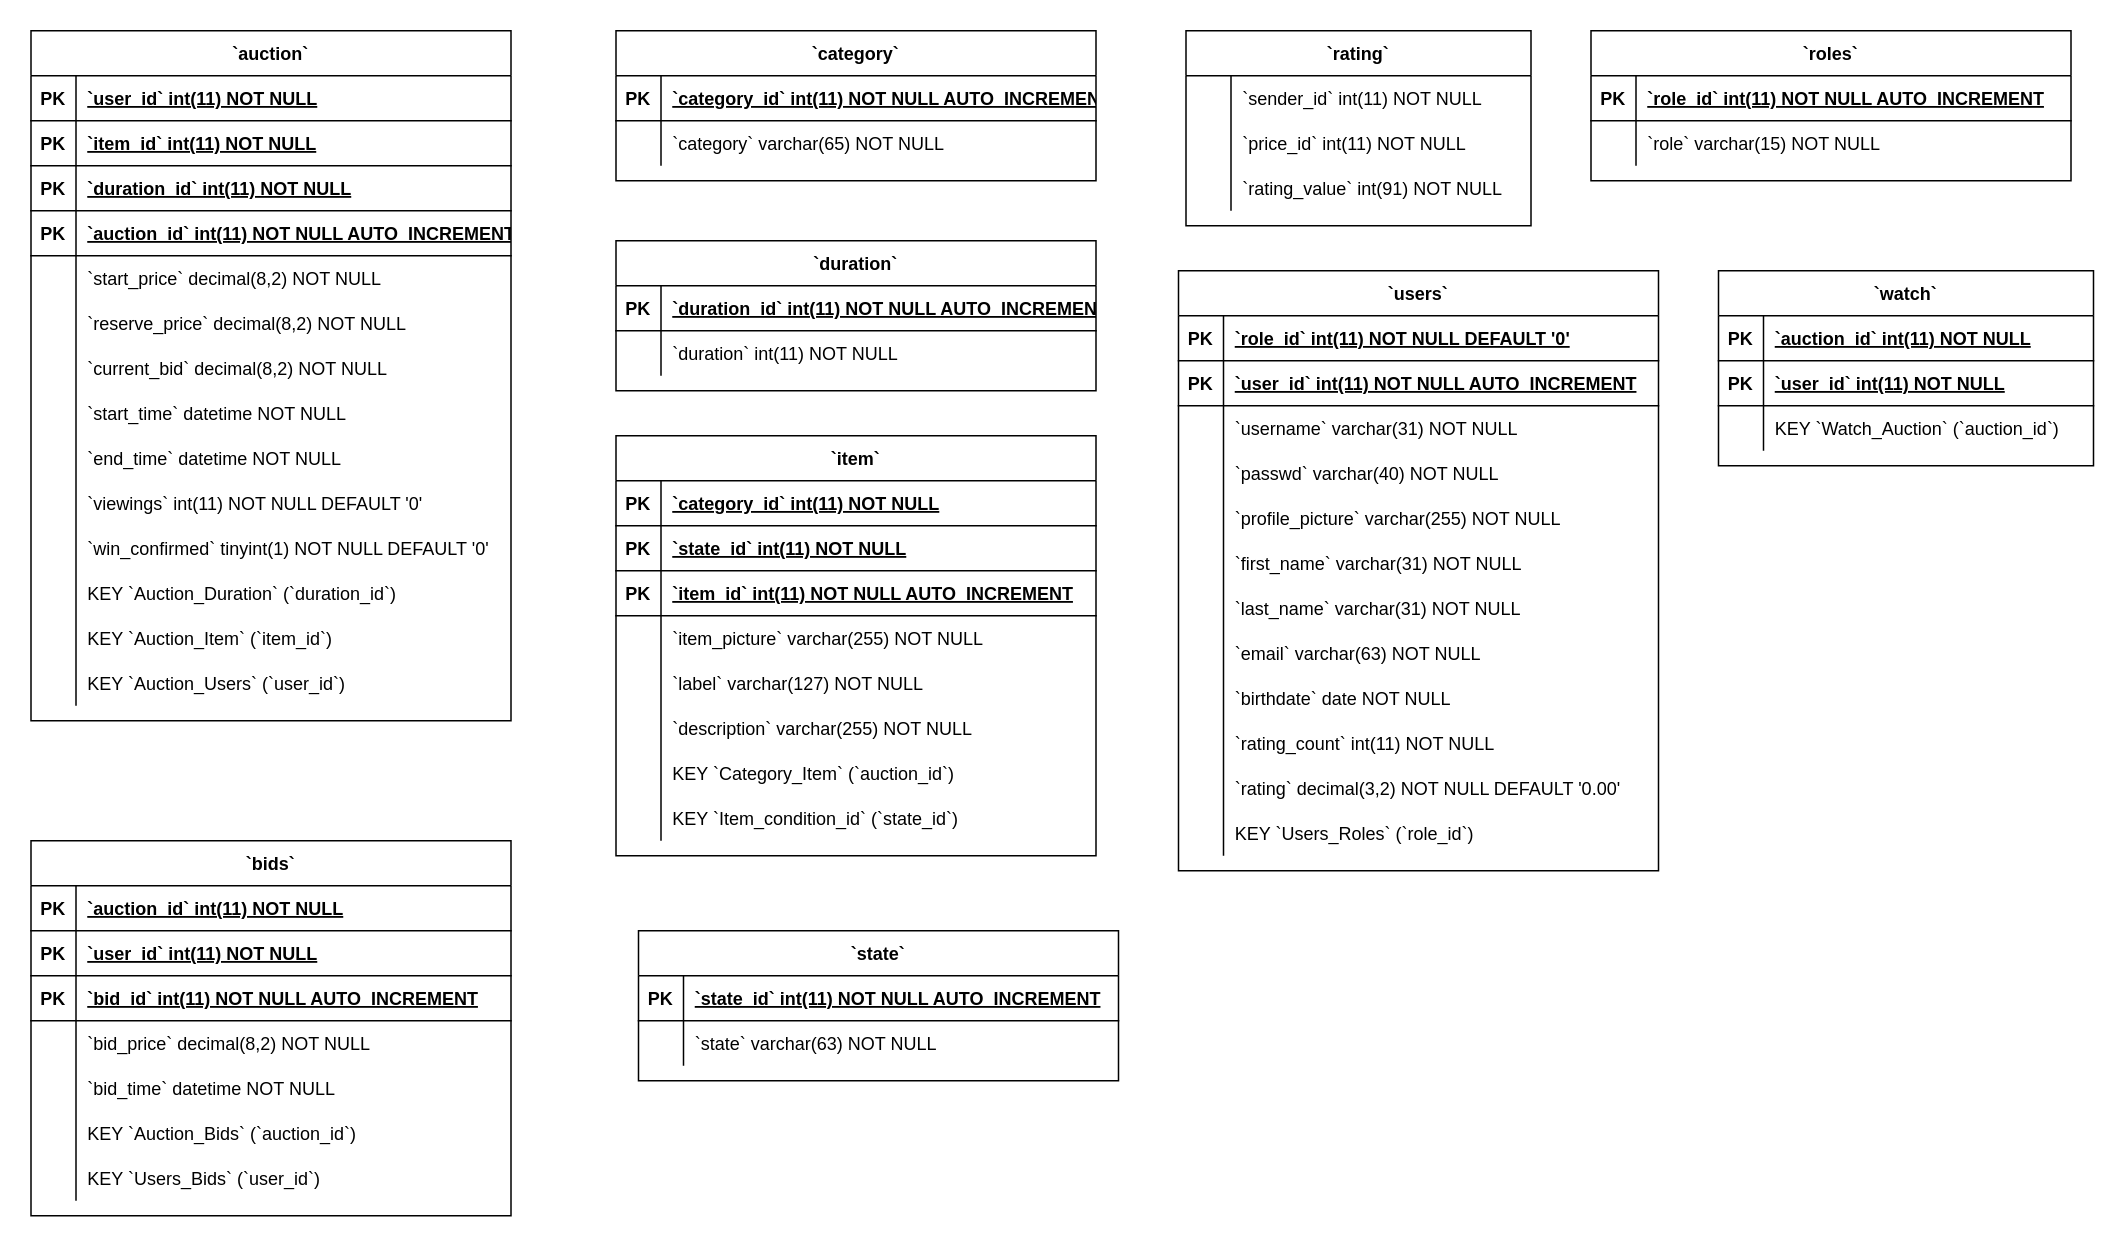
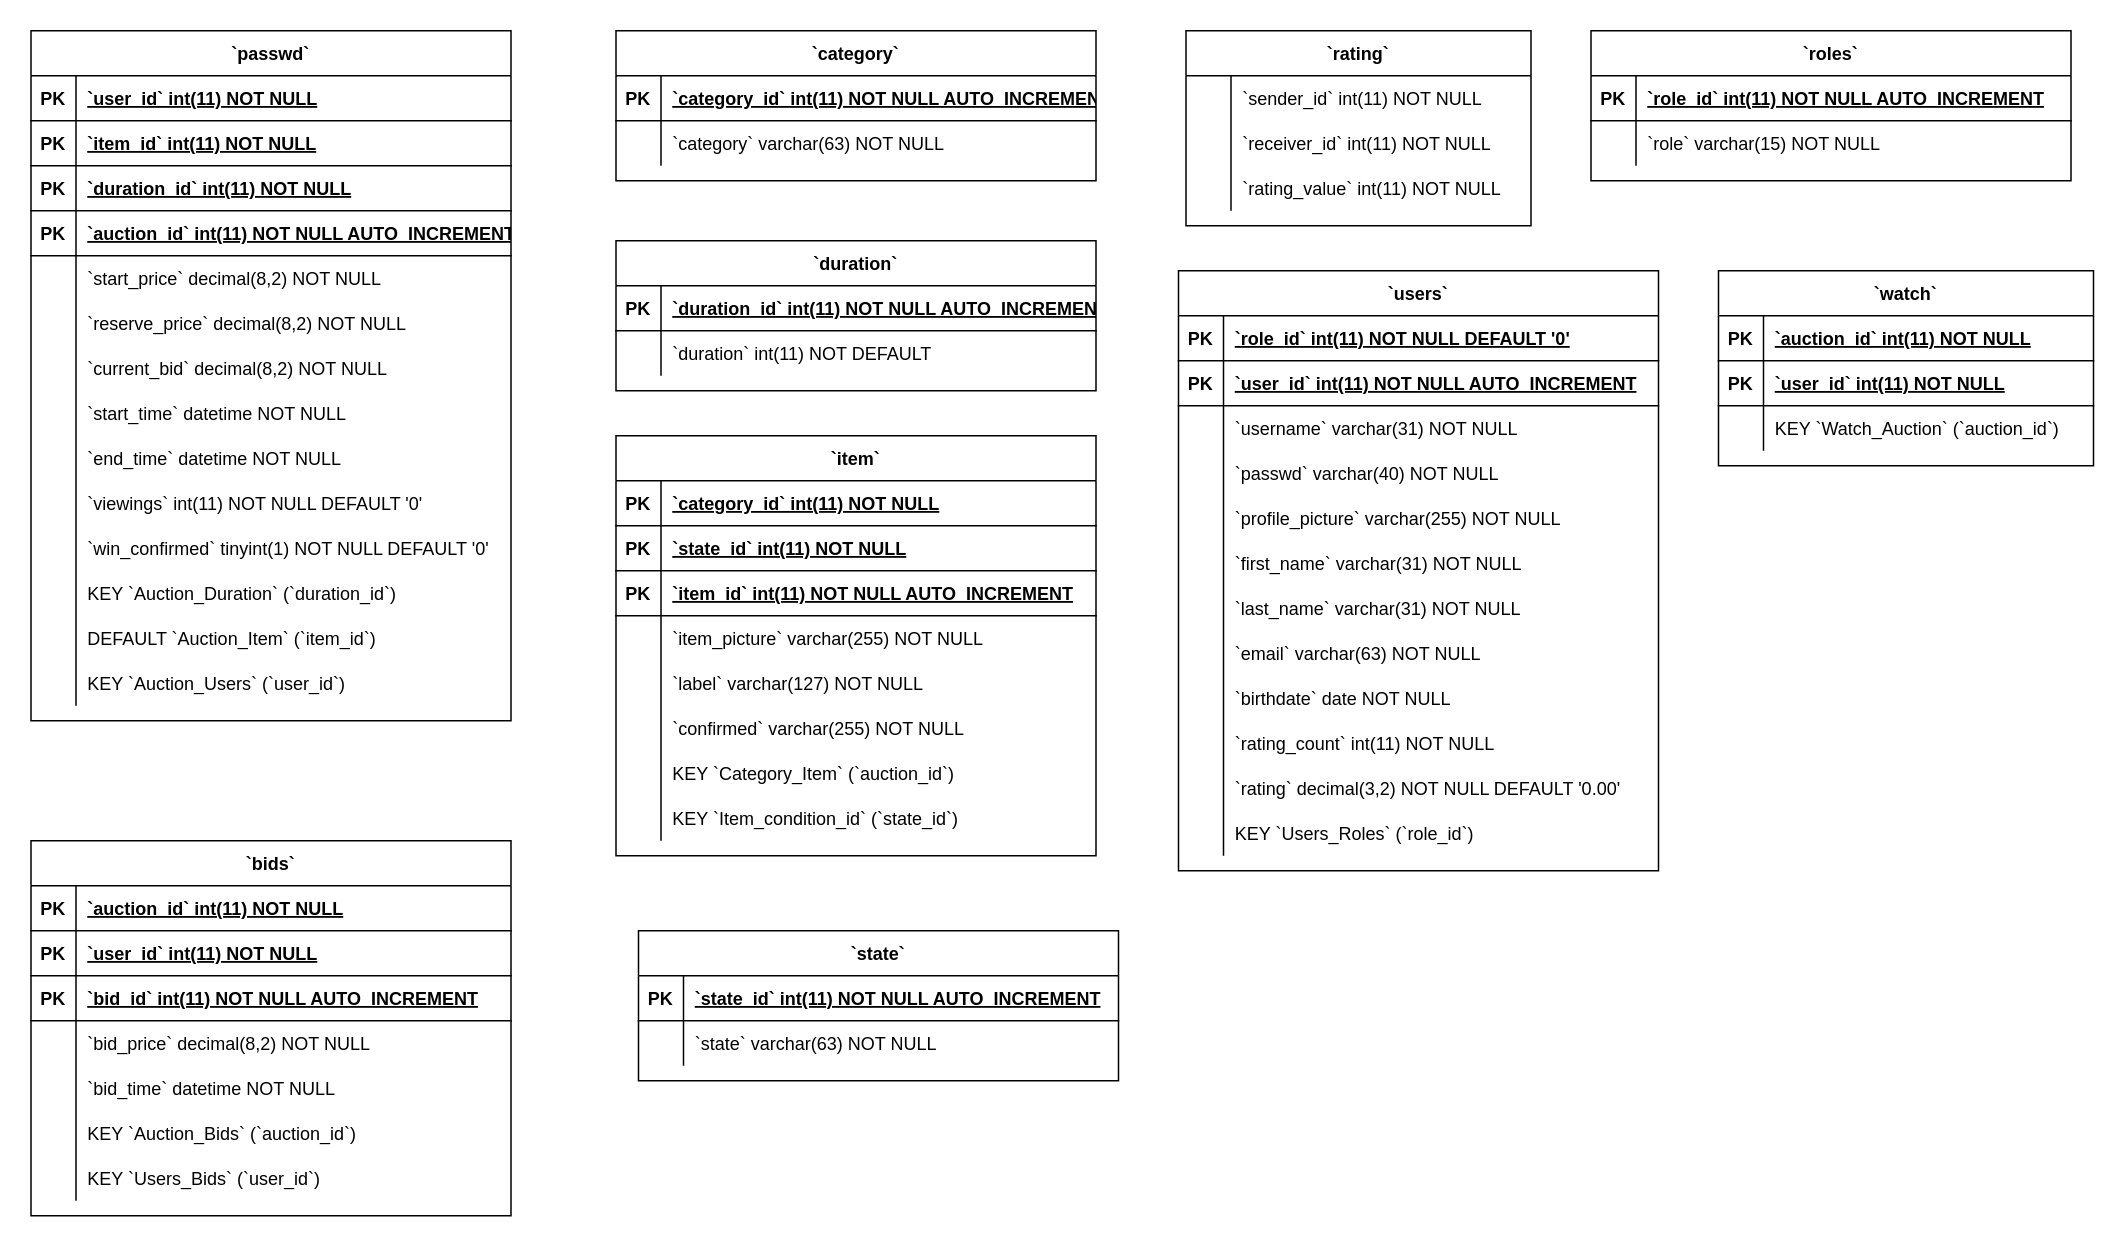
(270, 54) -> (270, 54)
(821, 144) -> (821, 144)
(1364, 144) -> (1379, 144)
(1384, 189) -> (1384, 189)
(796, 354) -> (812, 354)
(227, 639) -> (247, 639)
(837, 729) -> (829, 729)
